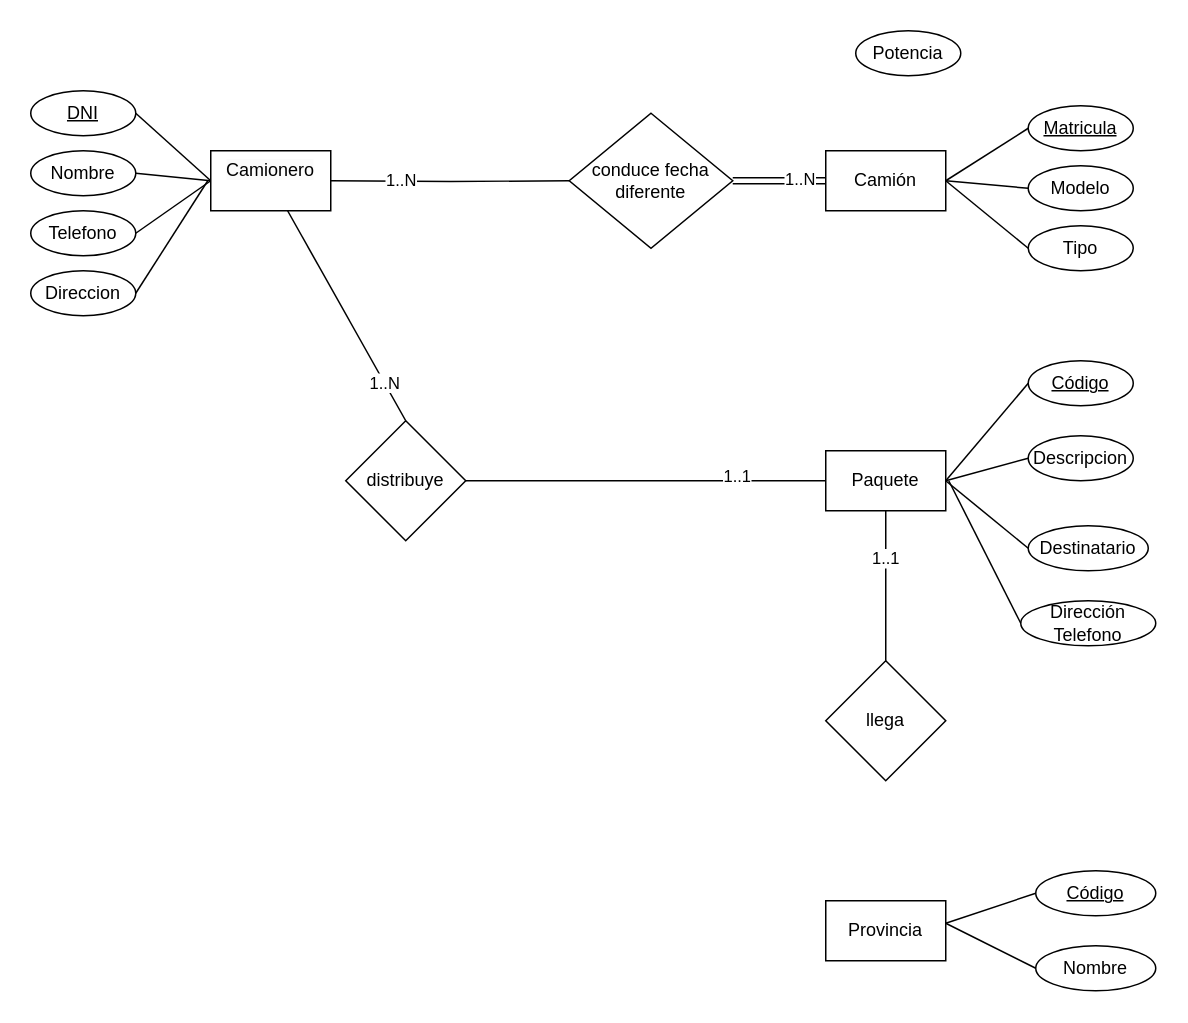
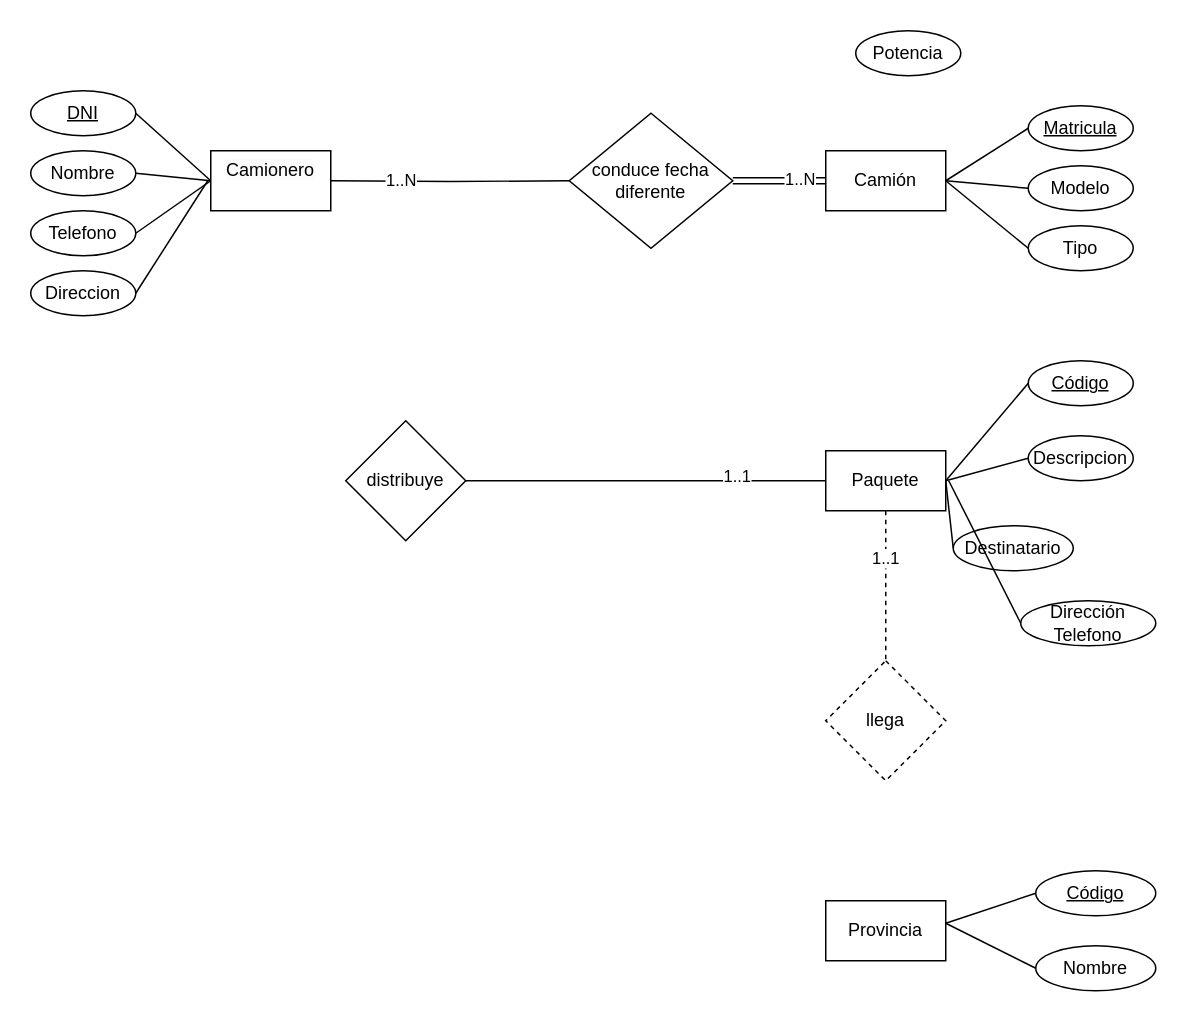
(334, 293) -> none
(1088, 548) -> (1013, 548)
(886, 614) -> (886, 614)
(886, 721) -> (886, 721)
